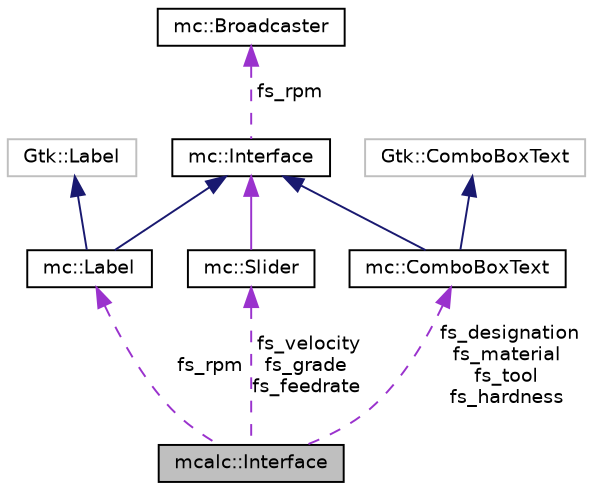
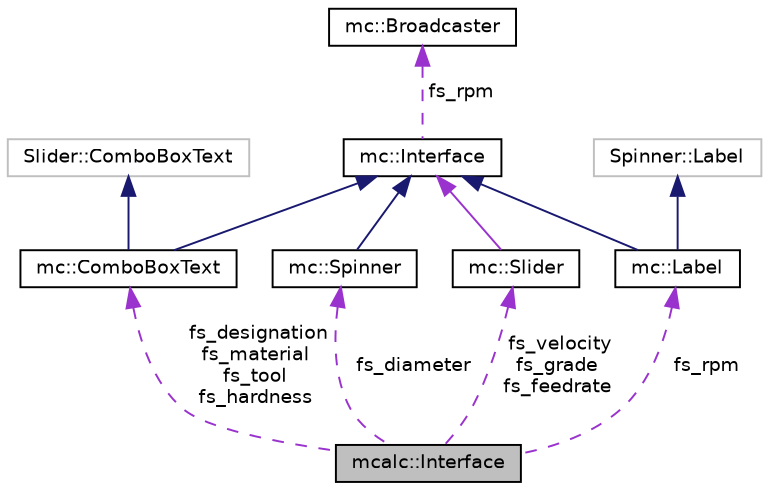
(72, 158) -> (678, 158)
(475, 158) -> (129, 158)
none -> (345, 269)
